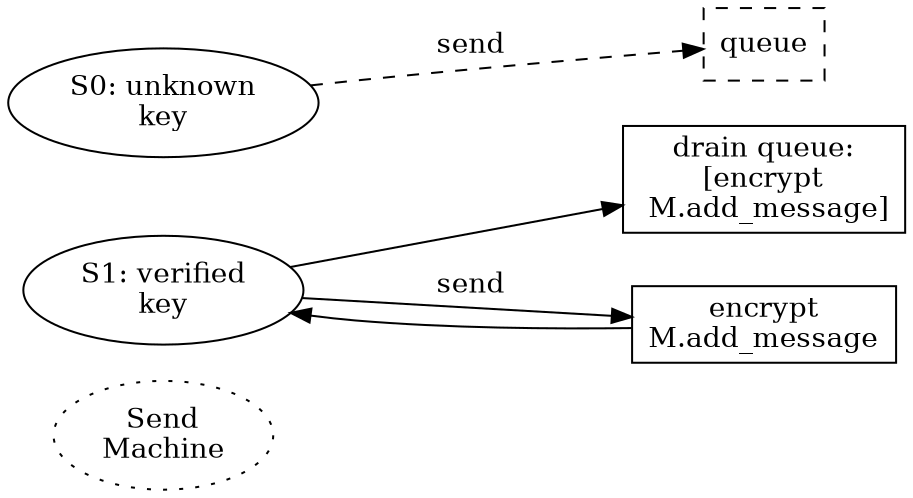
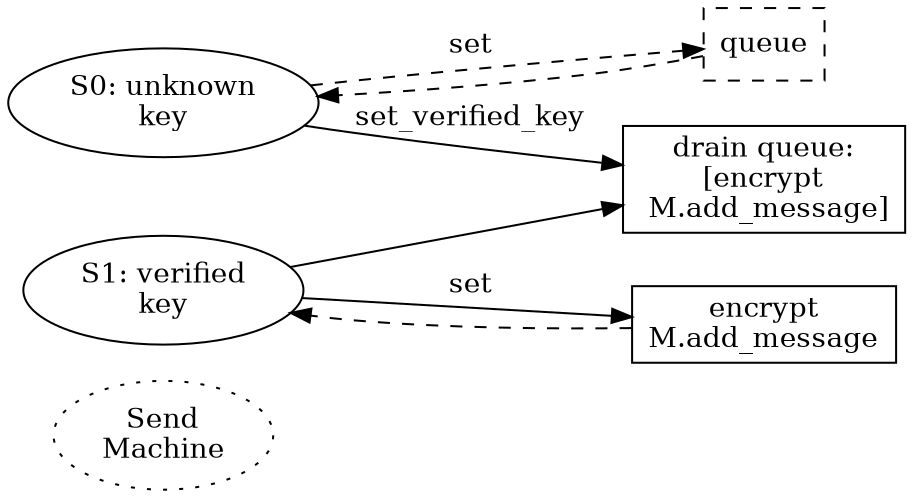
(471, 45) -> (471, 45)
none -> (522, 82)
none -> (453, 146)
(471, 285) -> (471, 285)
(471, 327) -> (471, 327)
